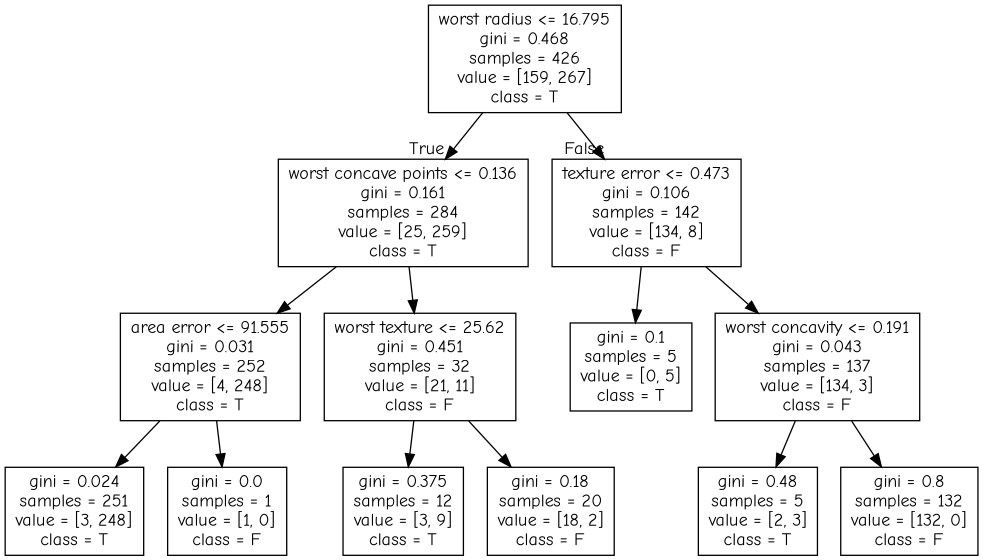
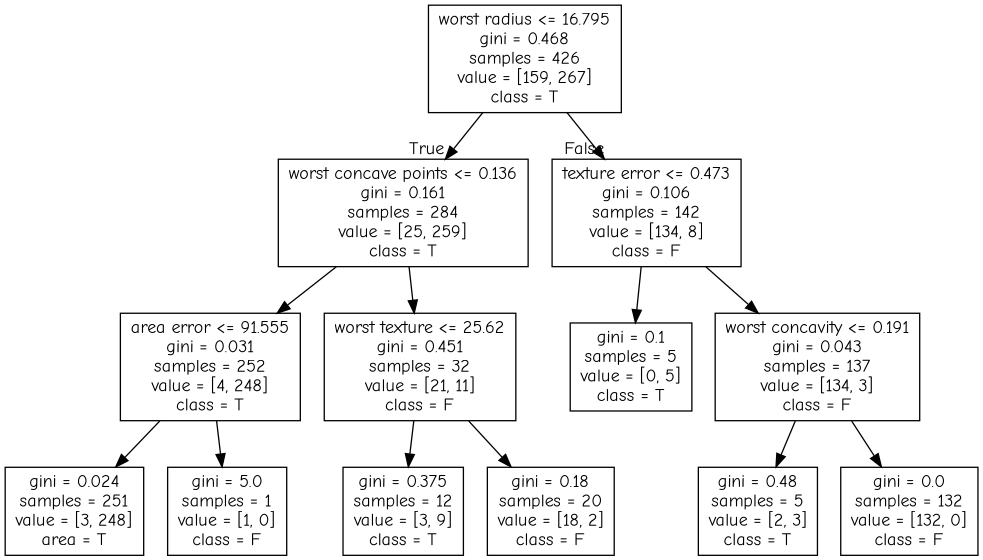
(74, 511) -> (74, 511)
(227, 511) -> (227, 511)
(909, 511) -> (909, 511)
